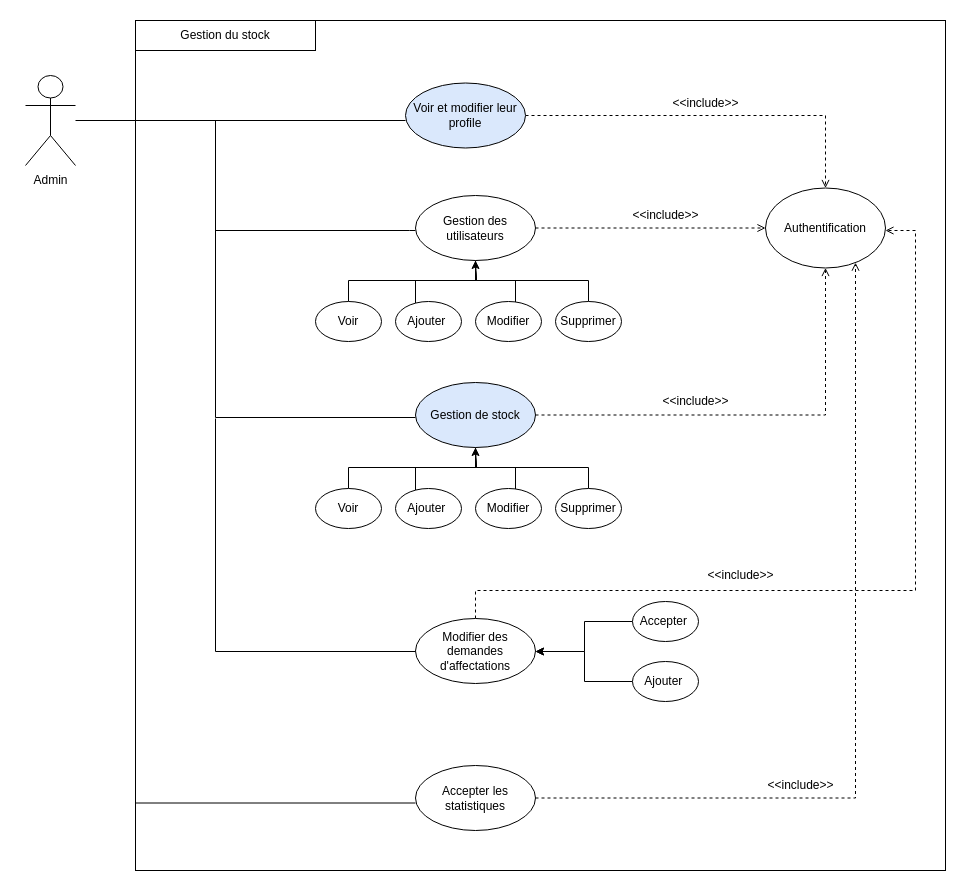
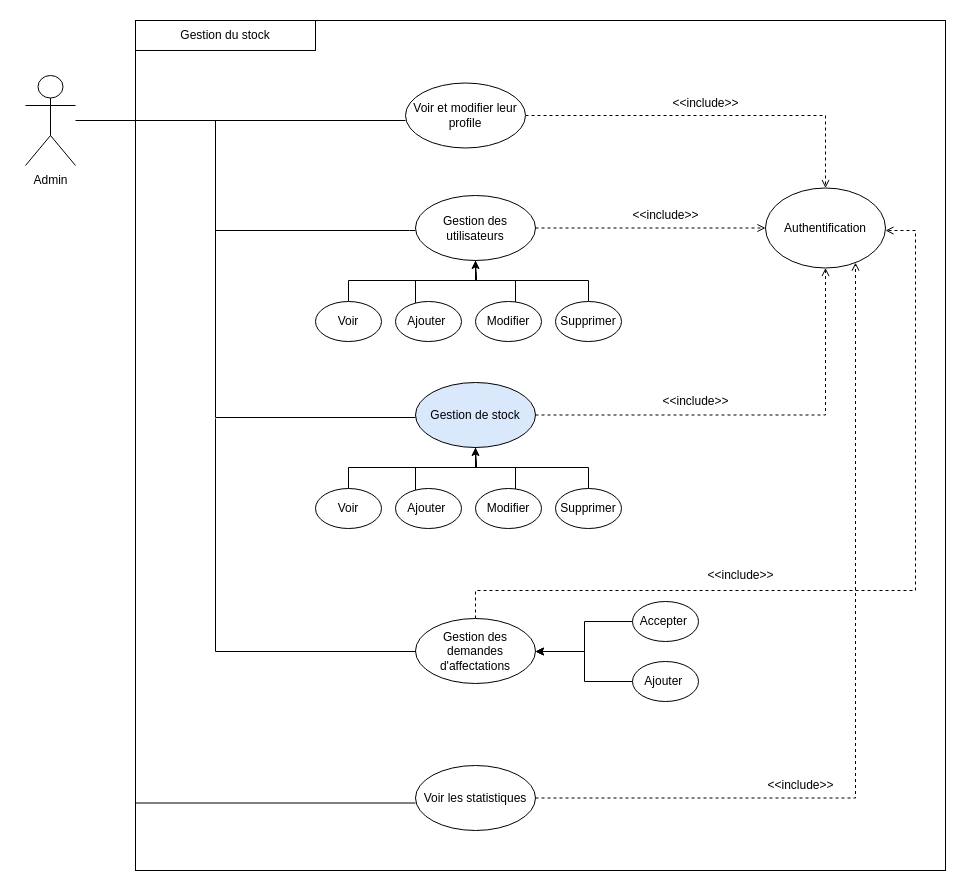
(466, 116) -> (466, 116)
(476, 652) -> (476, 652)
(476, 799) -> (476, 799)
